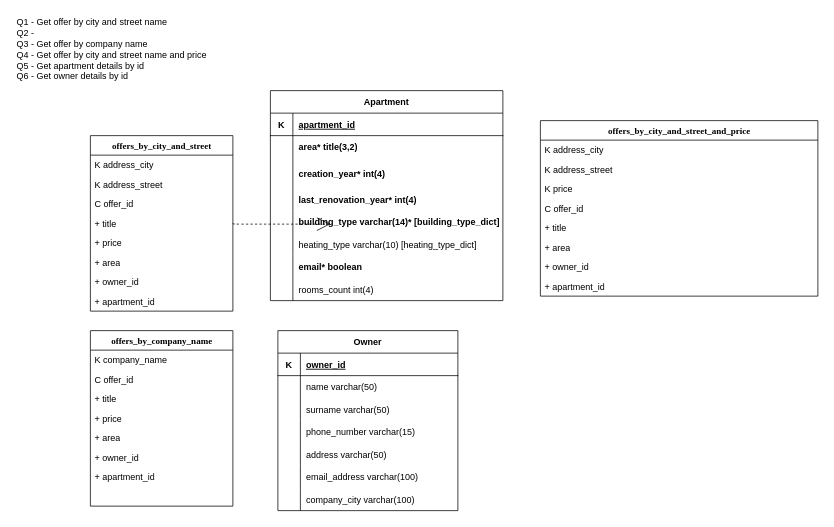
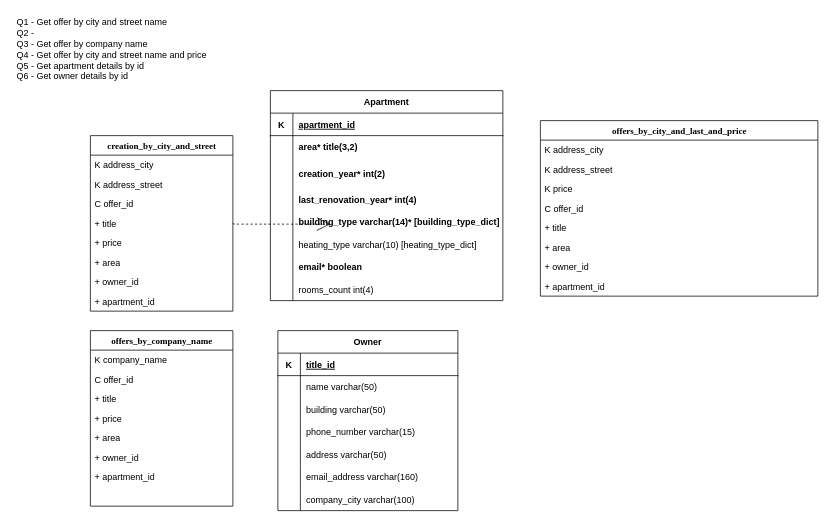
(680, 131) -> (680, 131)
(162, 146) -> (162, 146)
(348, 173) -> (348, 173)
(325, 365) -> (323, 365)
(353, 410) -> (352, 410)
(368, 477) -> (368, 477)
